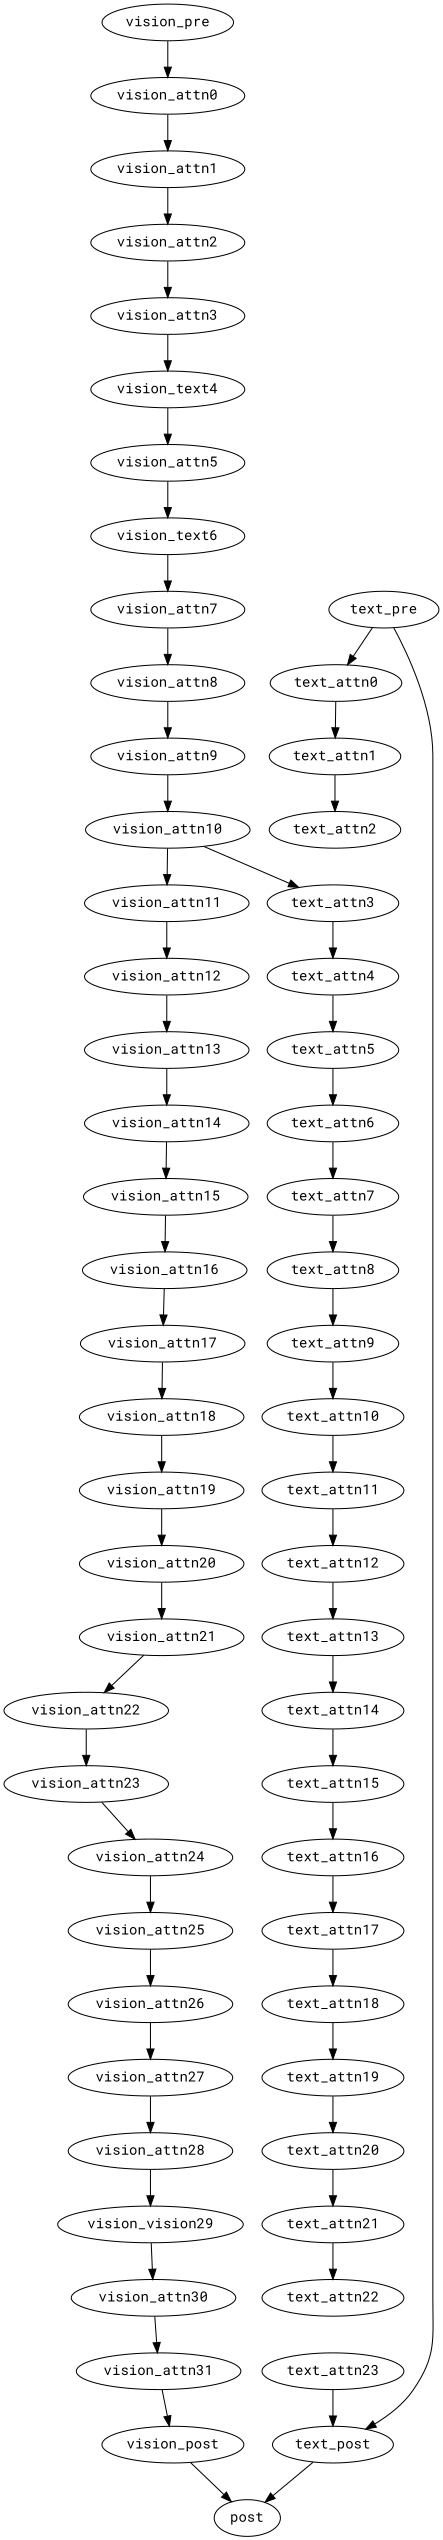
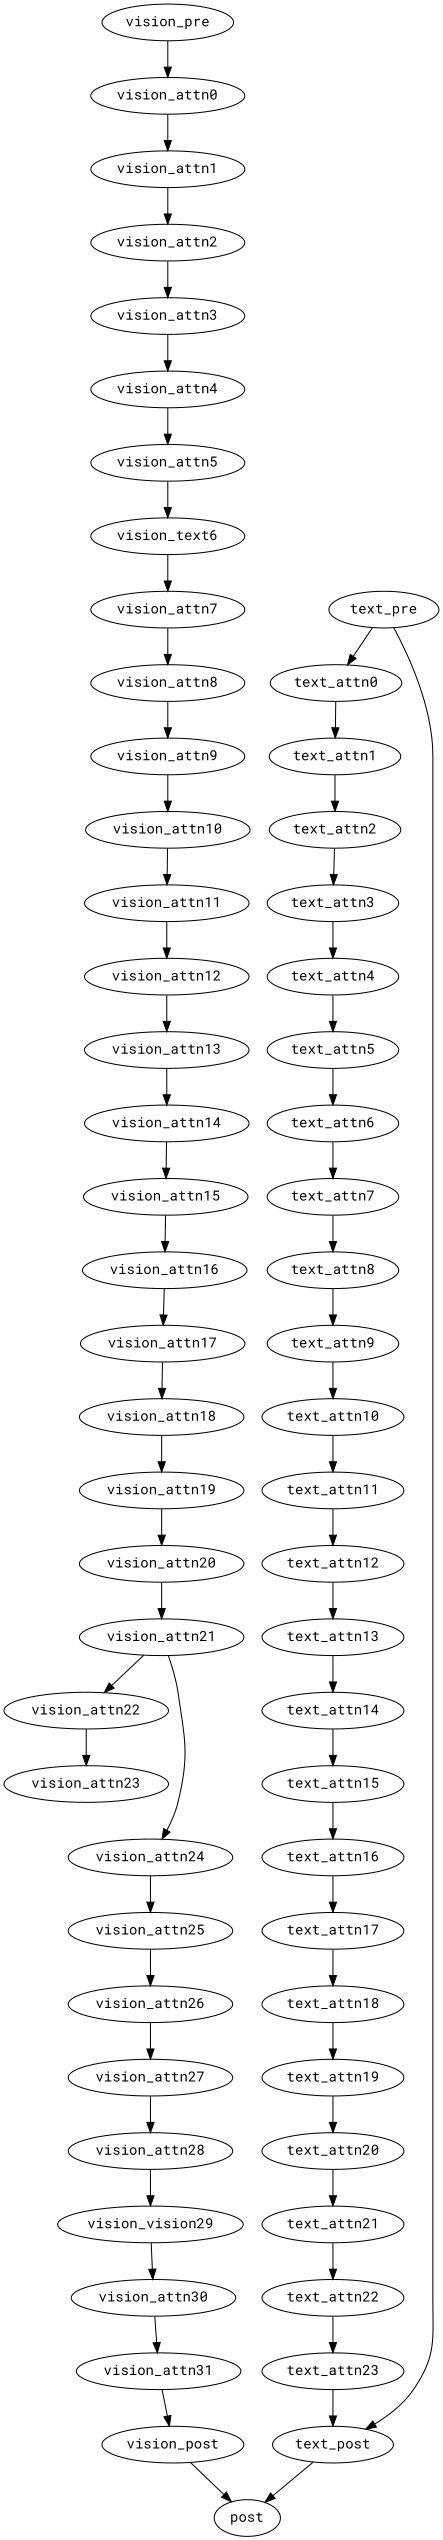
(168, 389) -> (168, 389)
(247, 865) -> (334, 862)
(115, 1817) -> (185, 1744)
none -> (333, 2330)
